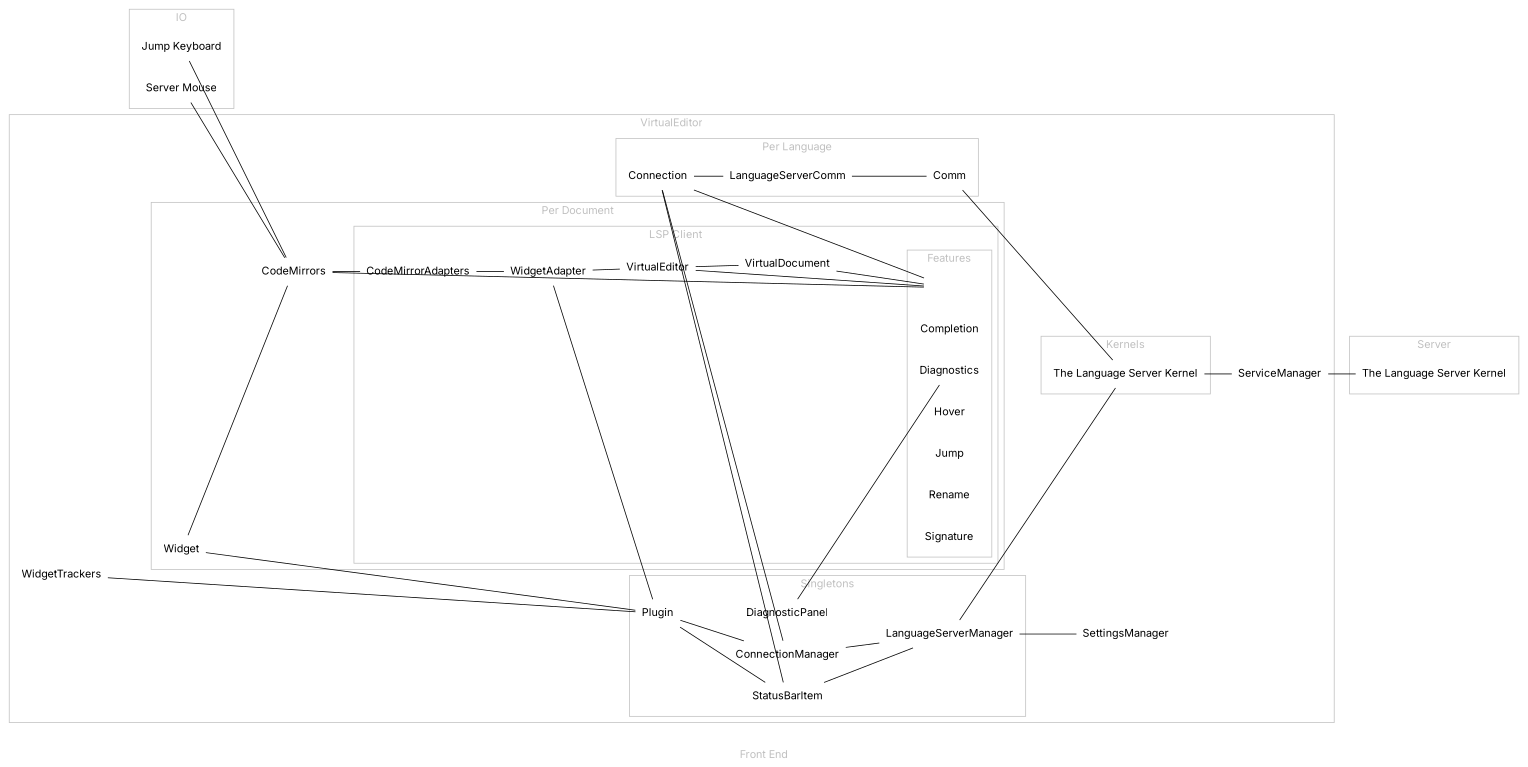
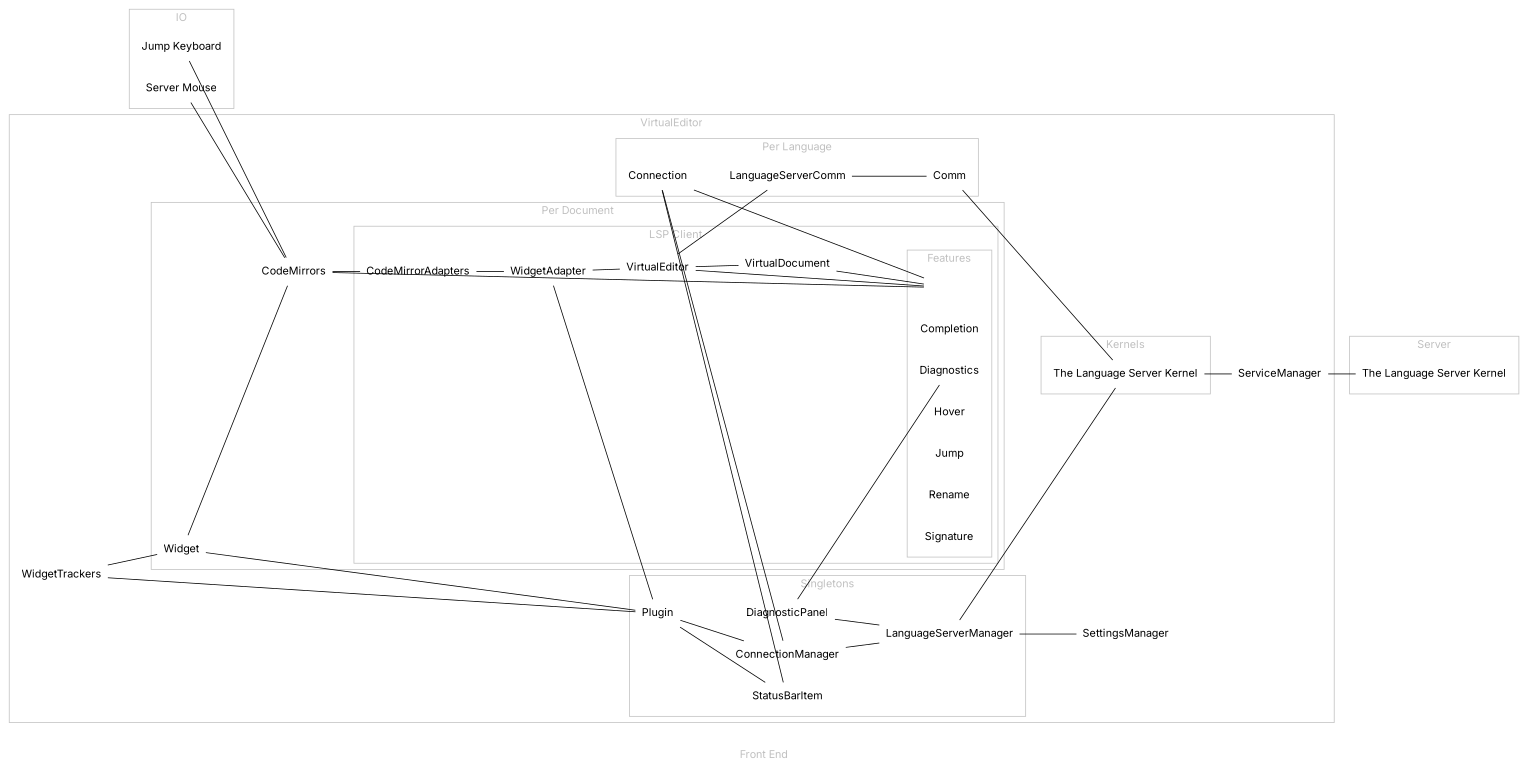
(709, 176) -> (725, 220)
none -> (132, 560)
(869, 665) -> (857, 622)
